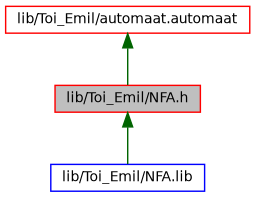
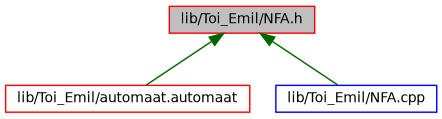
(128, 67) -> (179, 63)
(128, 178) -> (356, 99)
